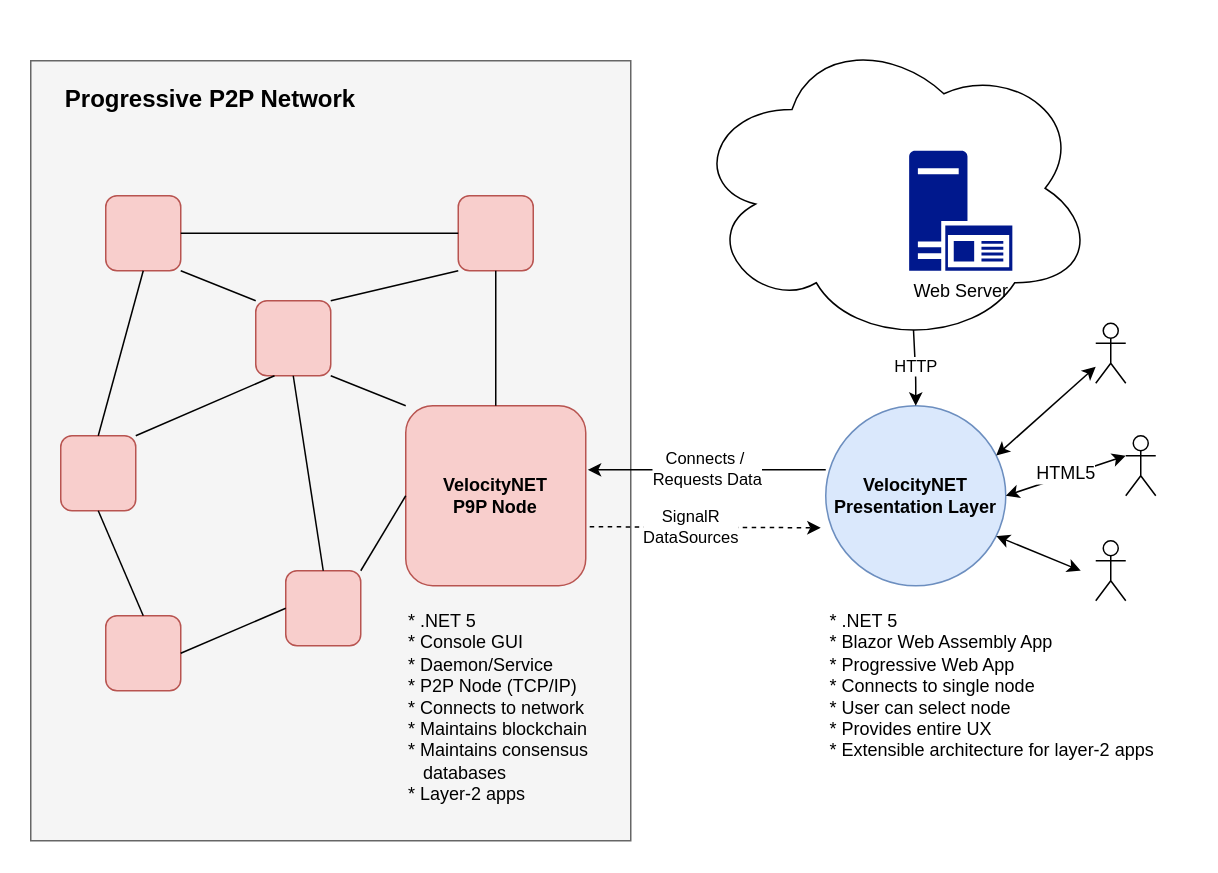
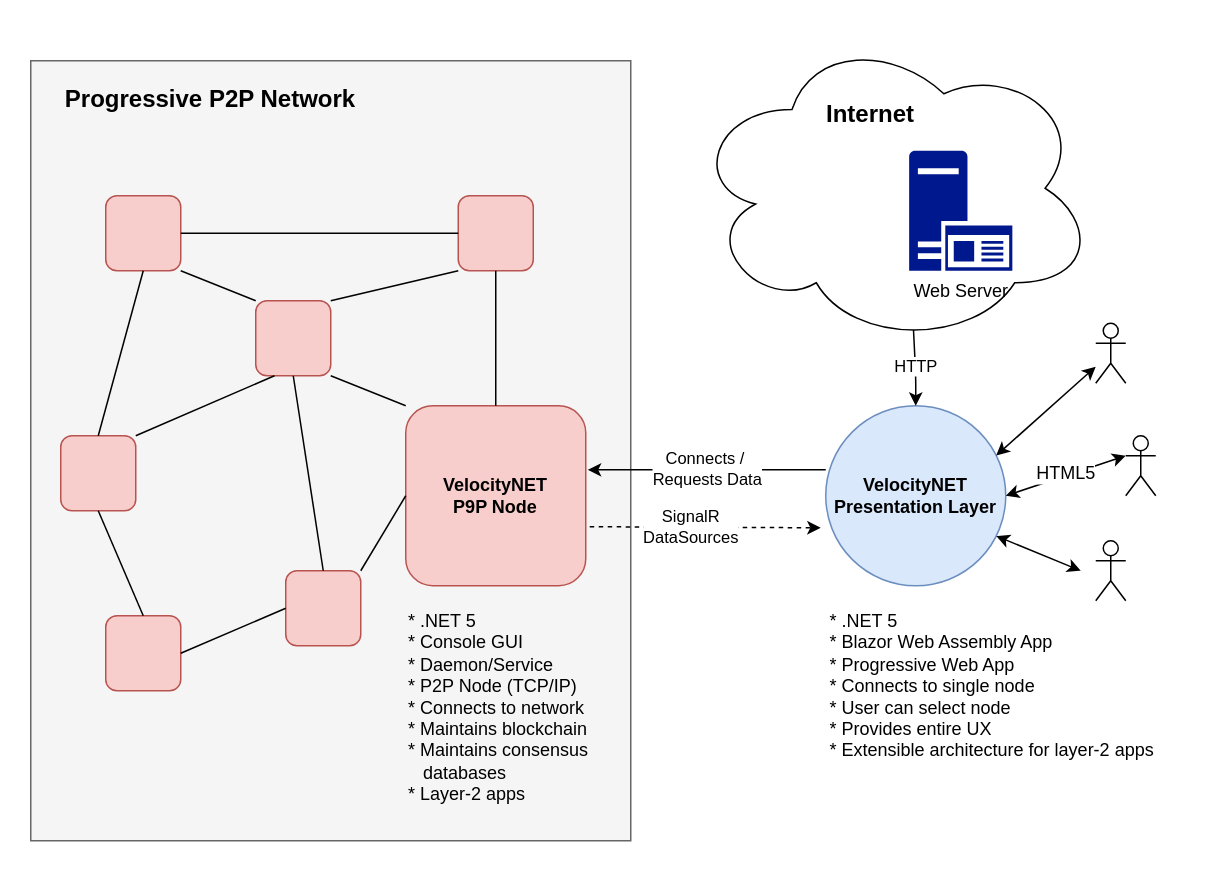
none -> (871, 113)
